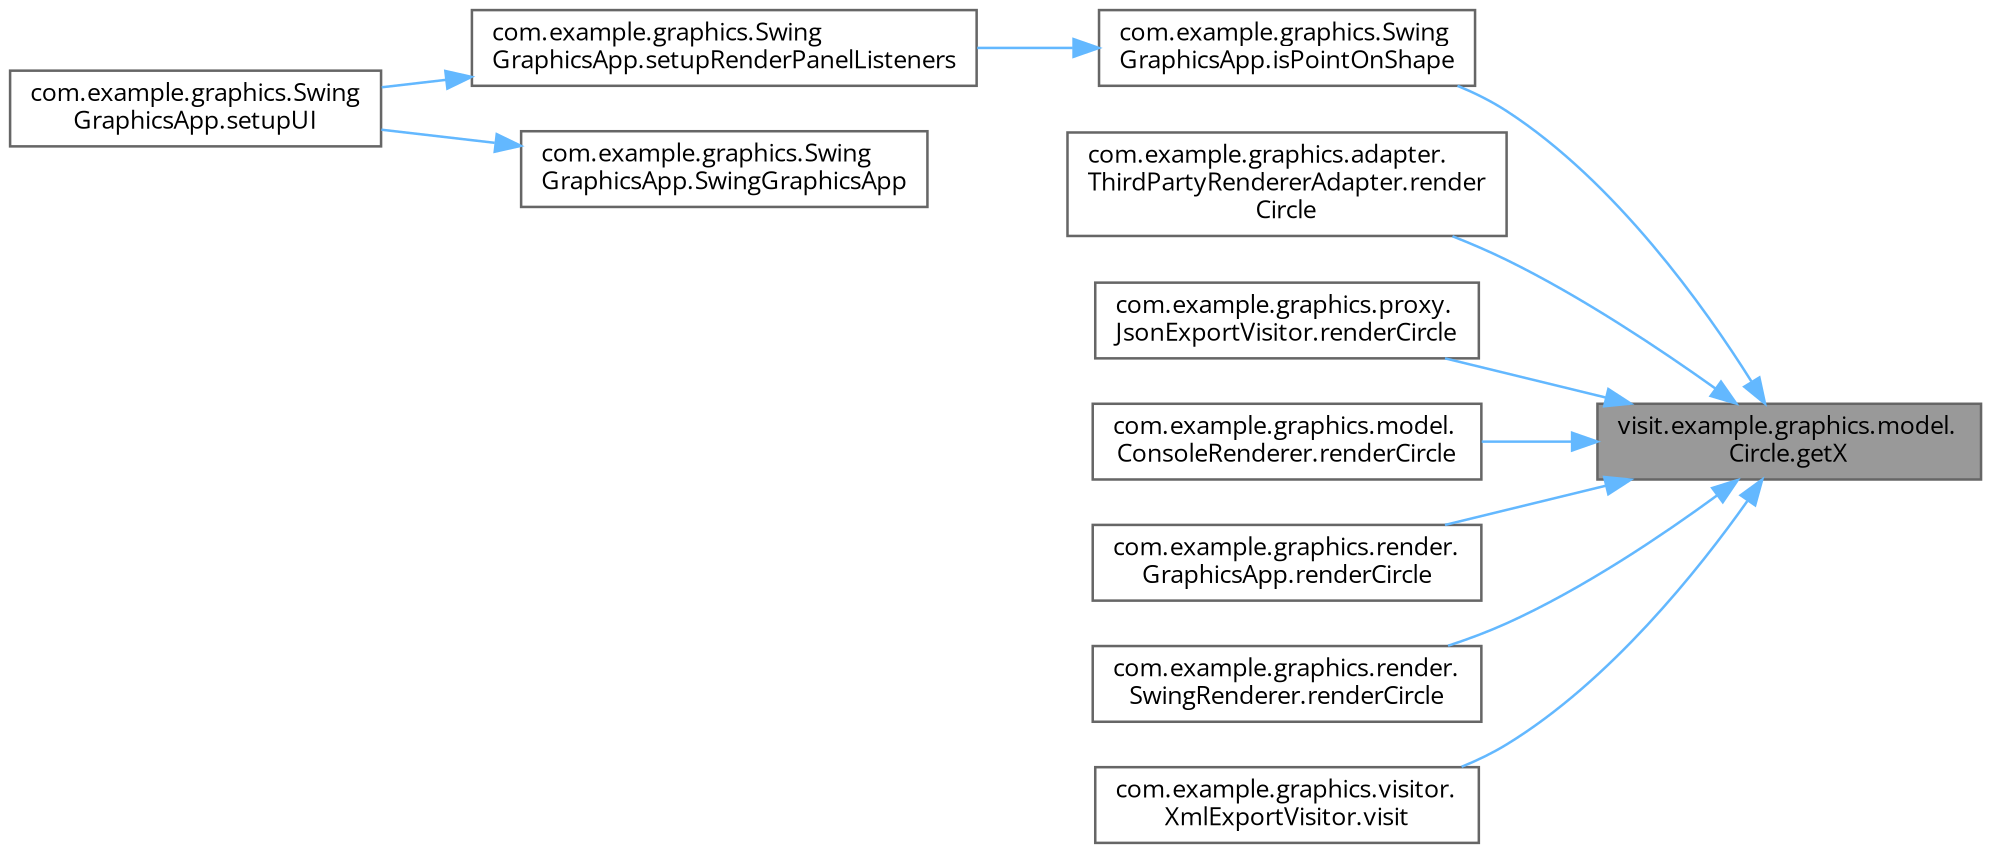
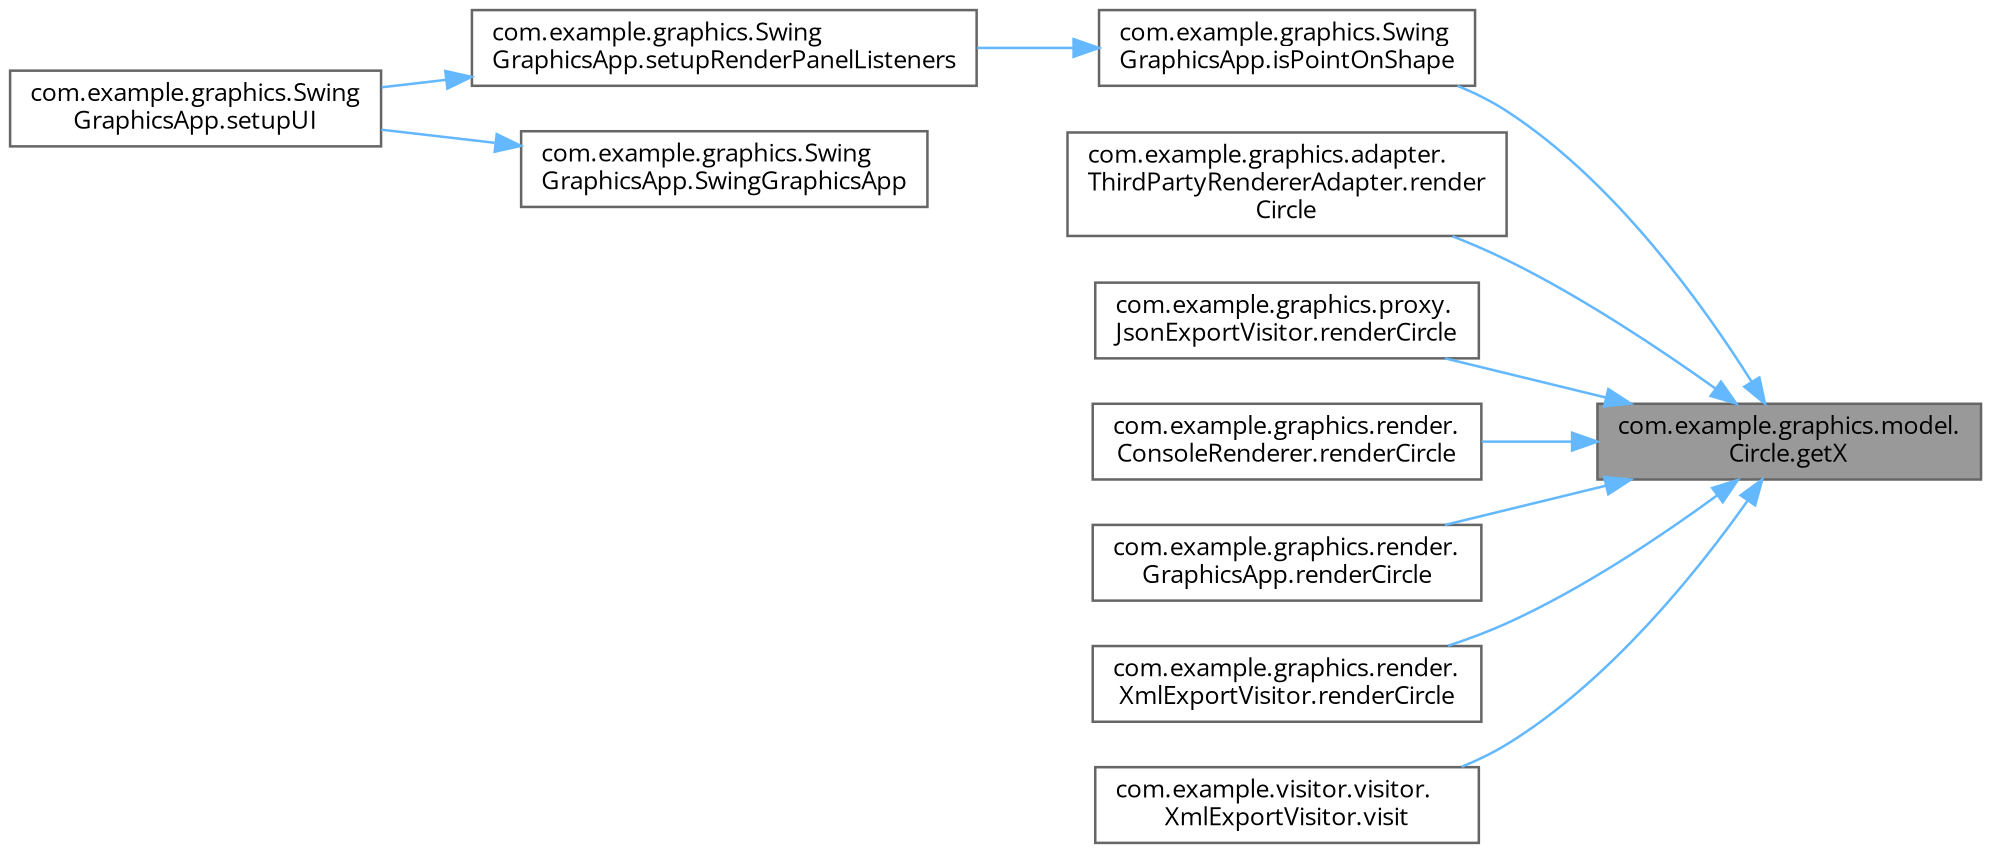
(1287, 442) -> (1287, 442)
(1789, 442) -> (1789, 442)
(1287, 684) -> (1287, 684)
(1287, 805) -> (1287, 805)
